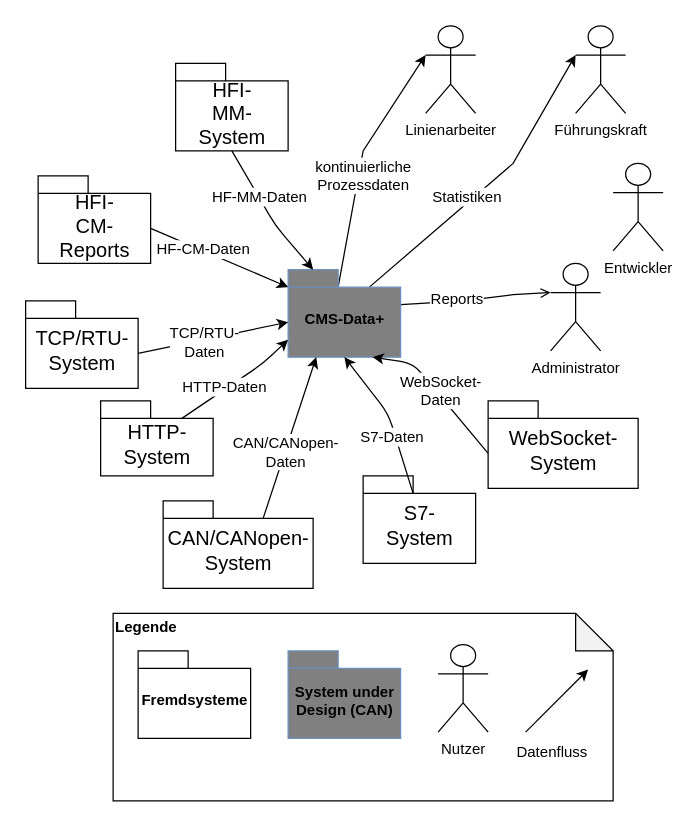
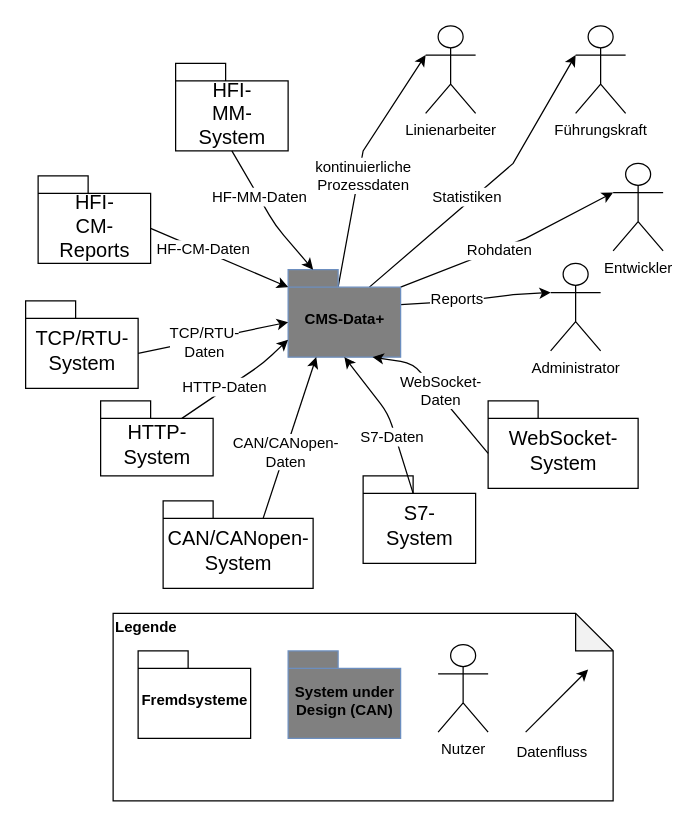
none -> (544, 229)
(543, 293) -> (541, 293)
